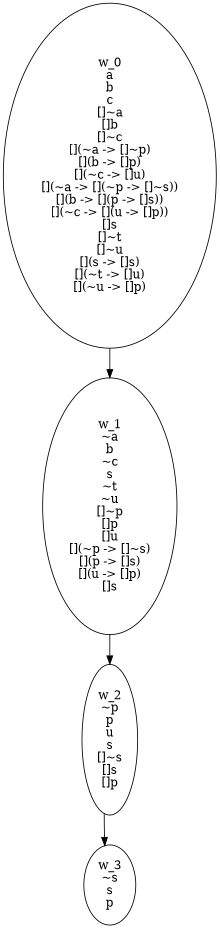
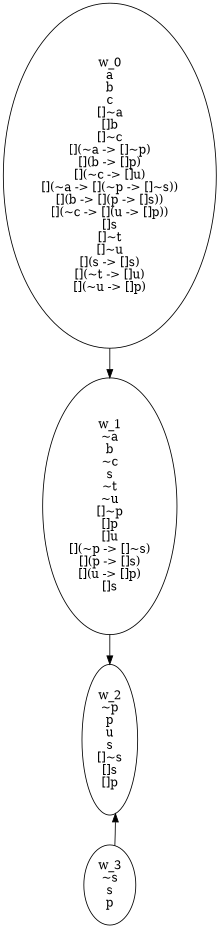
(104, 826) -> (115, 834)
